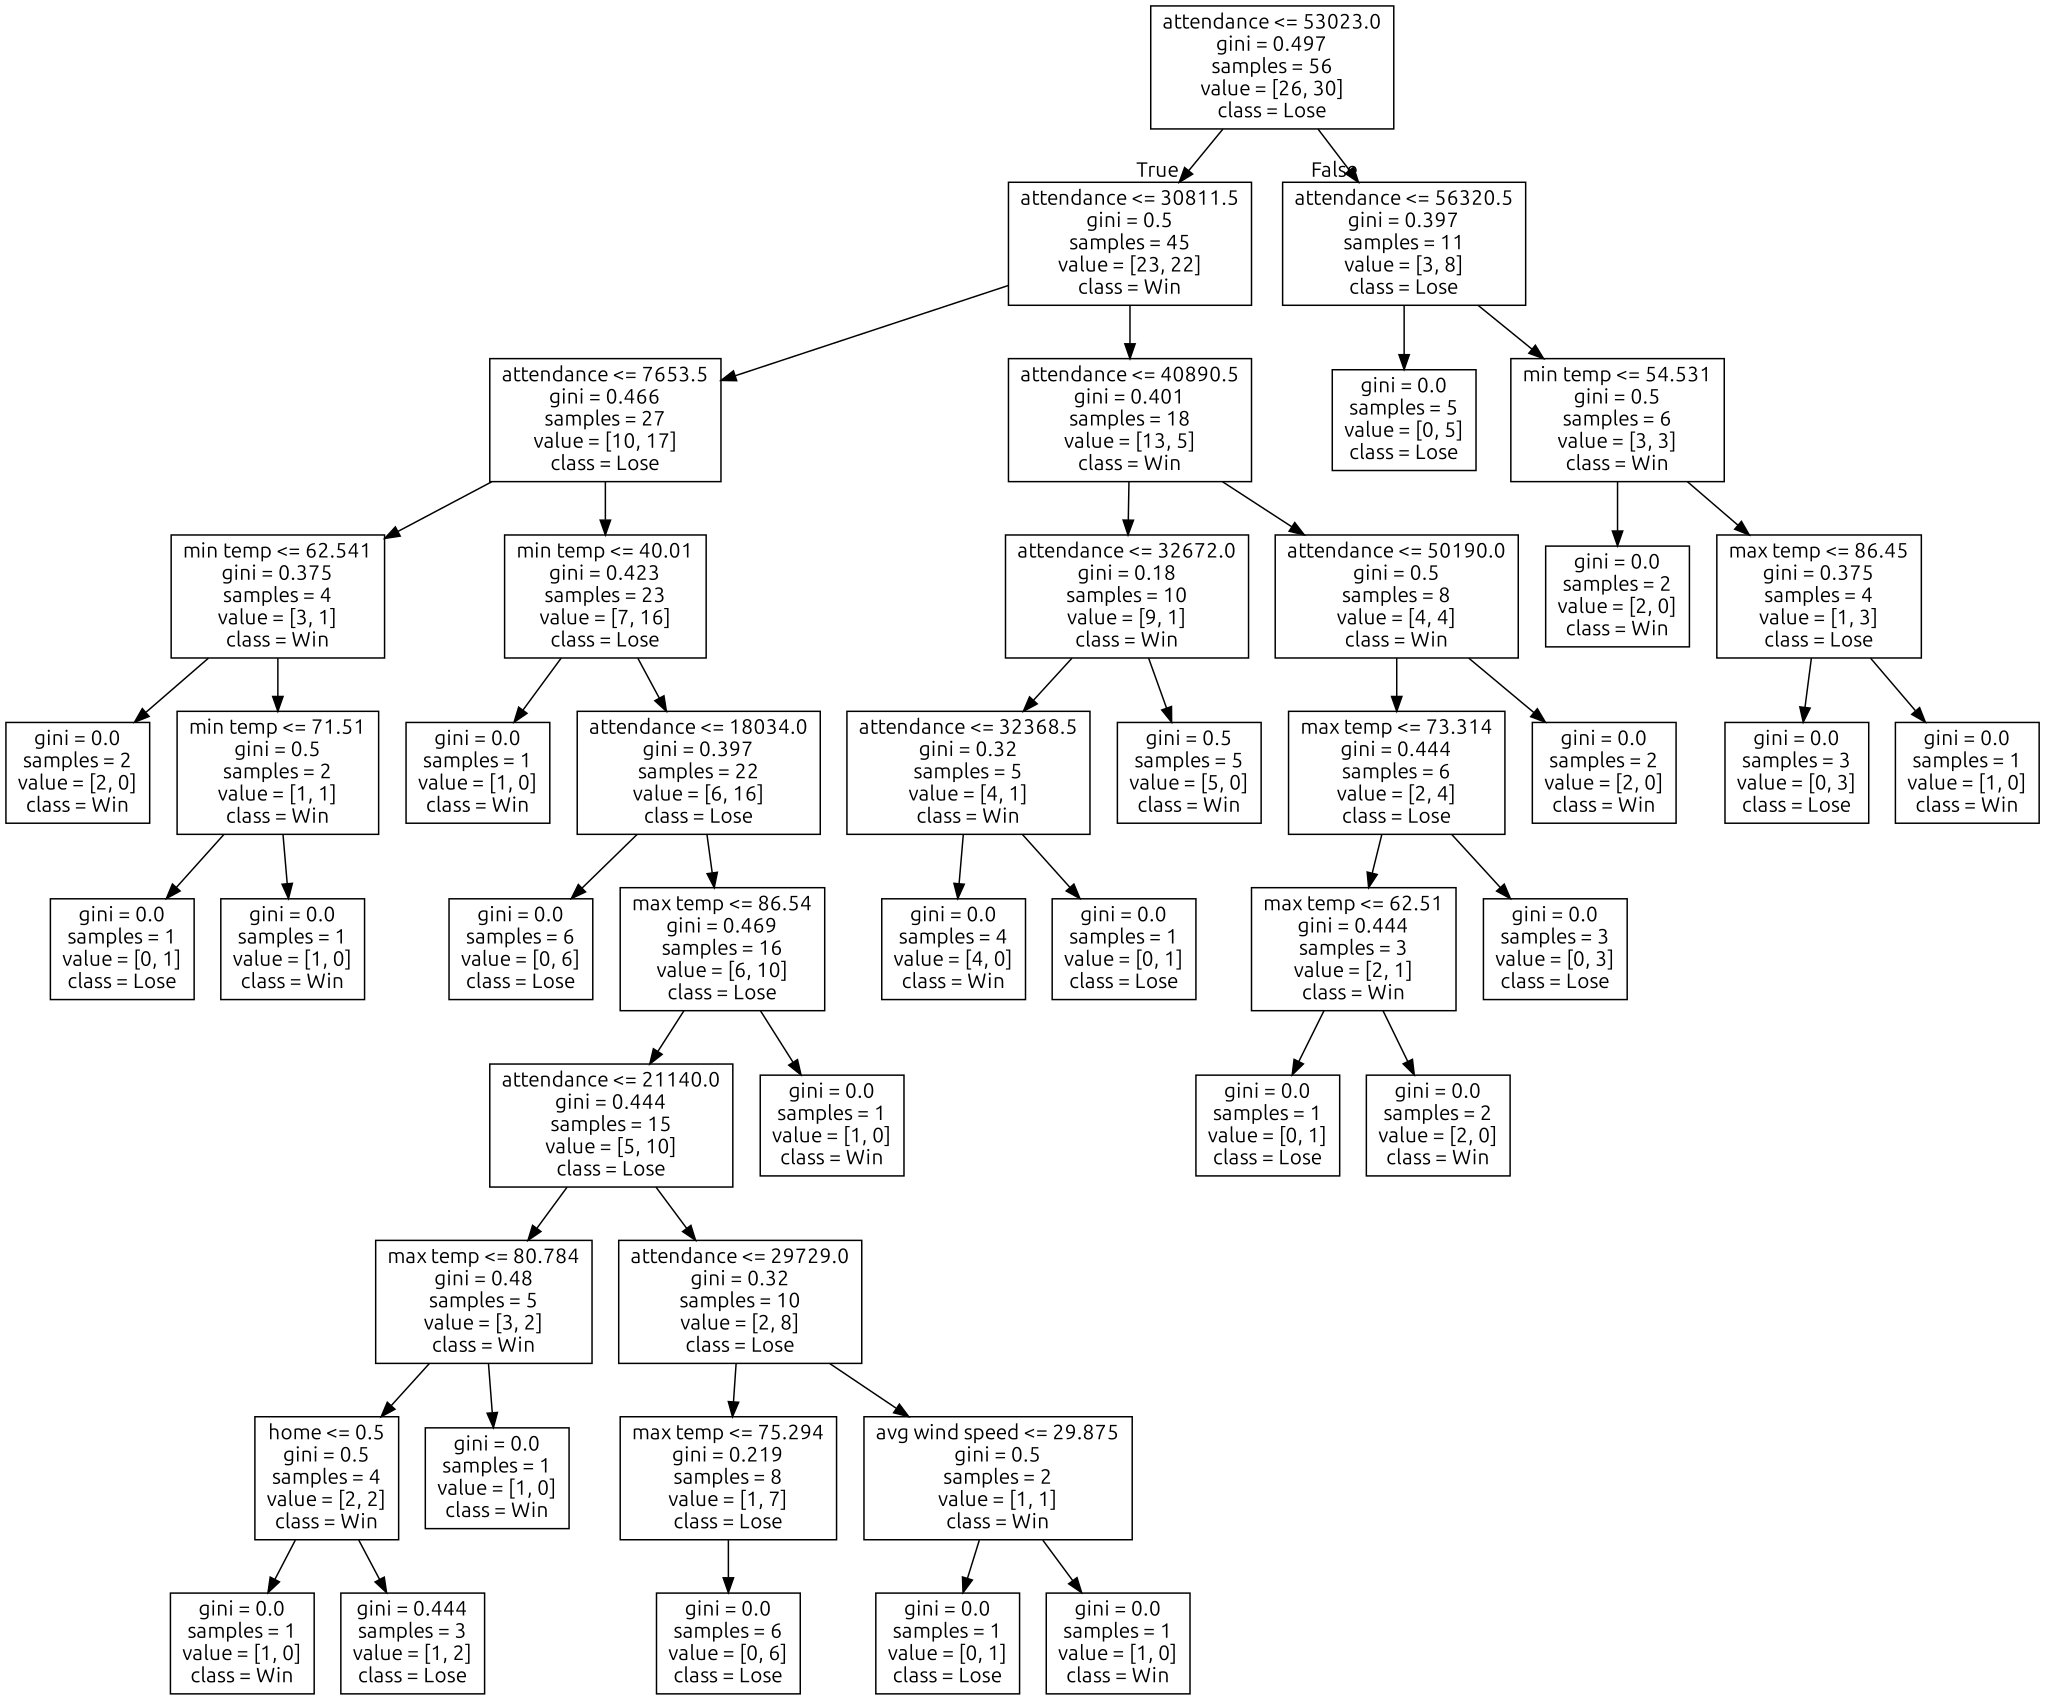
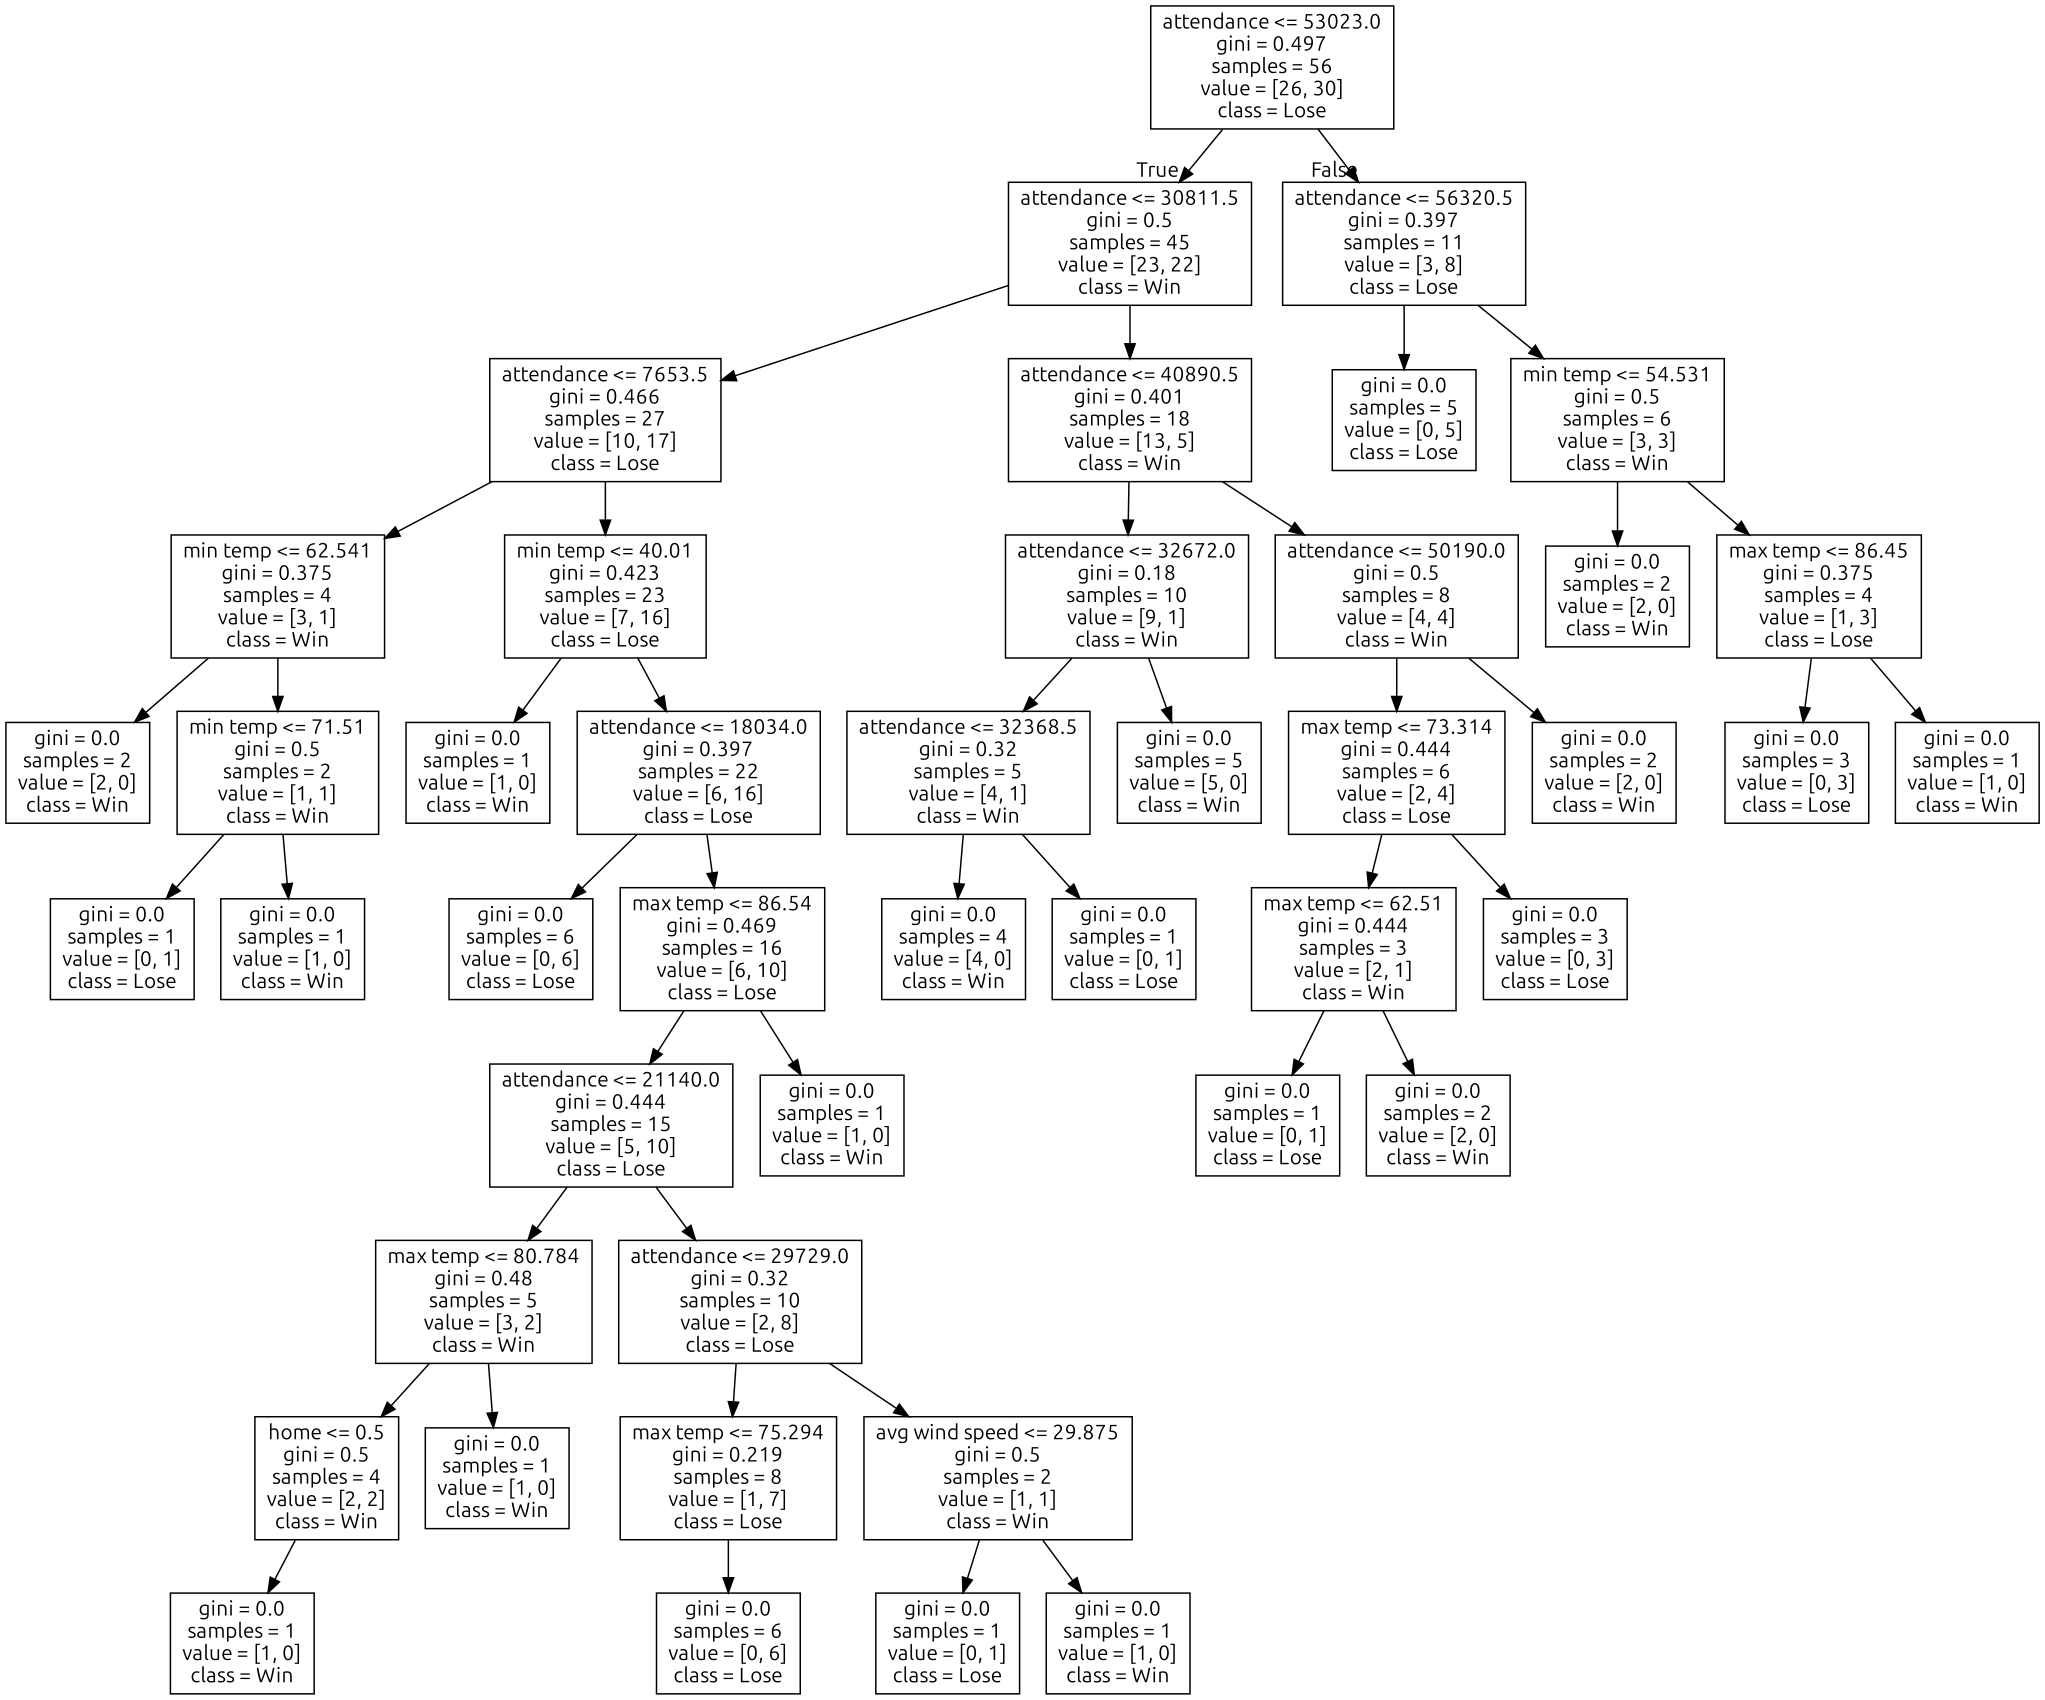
(1189, 773) -> (1189, 773)
(413, 1643) -> none
